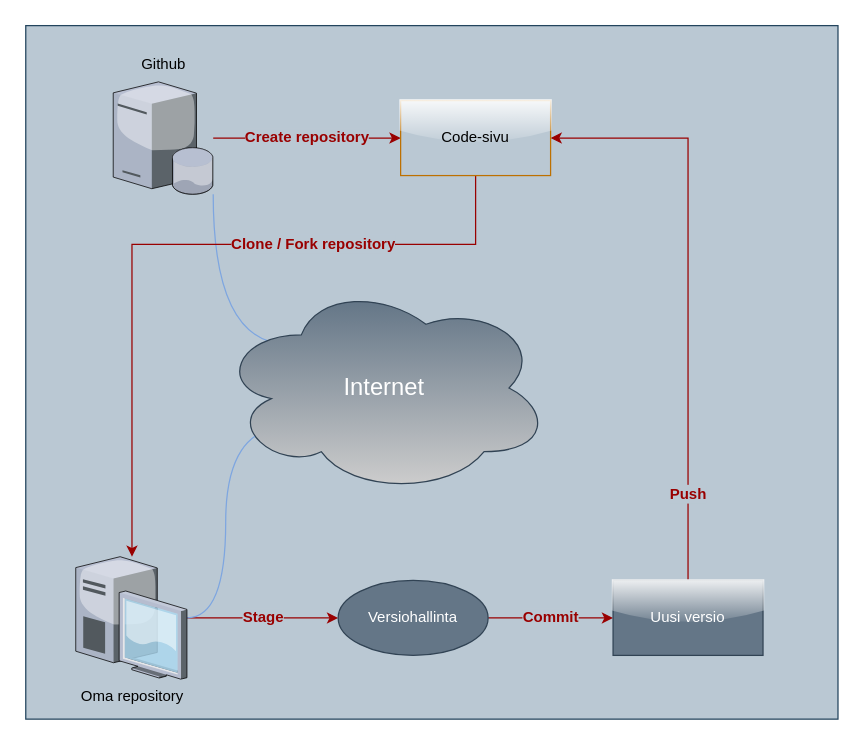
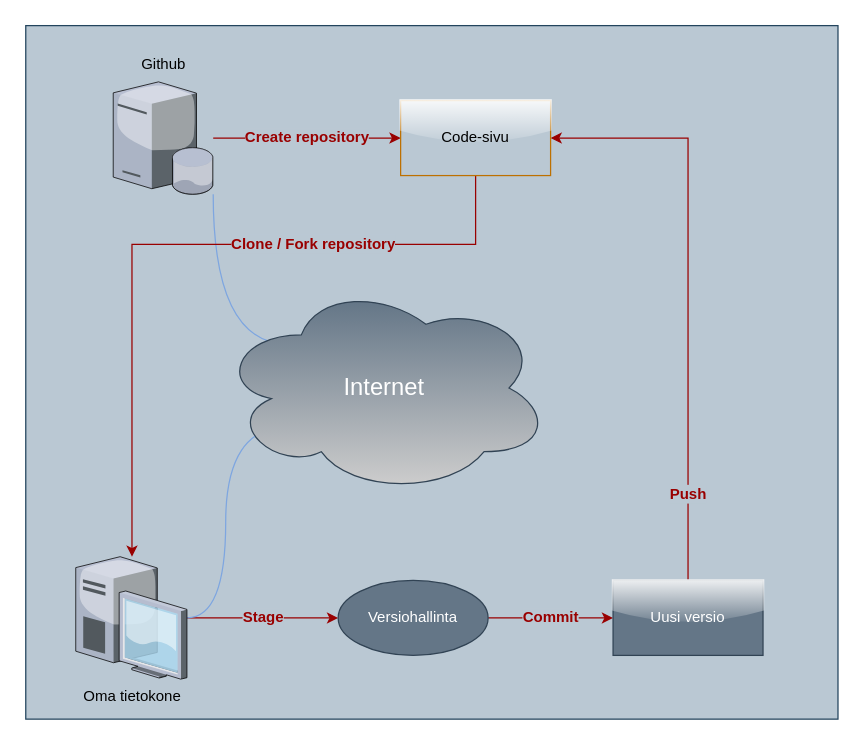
(133, 697) -> (133, 697)
